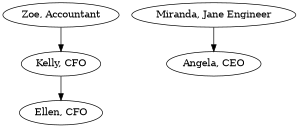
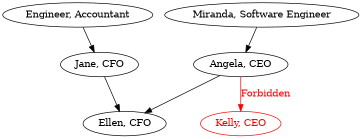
(61, 15) -> (78, 15)
(214, 15) -> (262, 15)
(61, 64) -> (99, 65)
none -> (186, 93)
none -> (241, 124)
